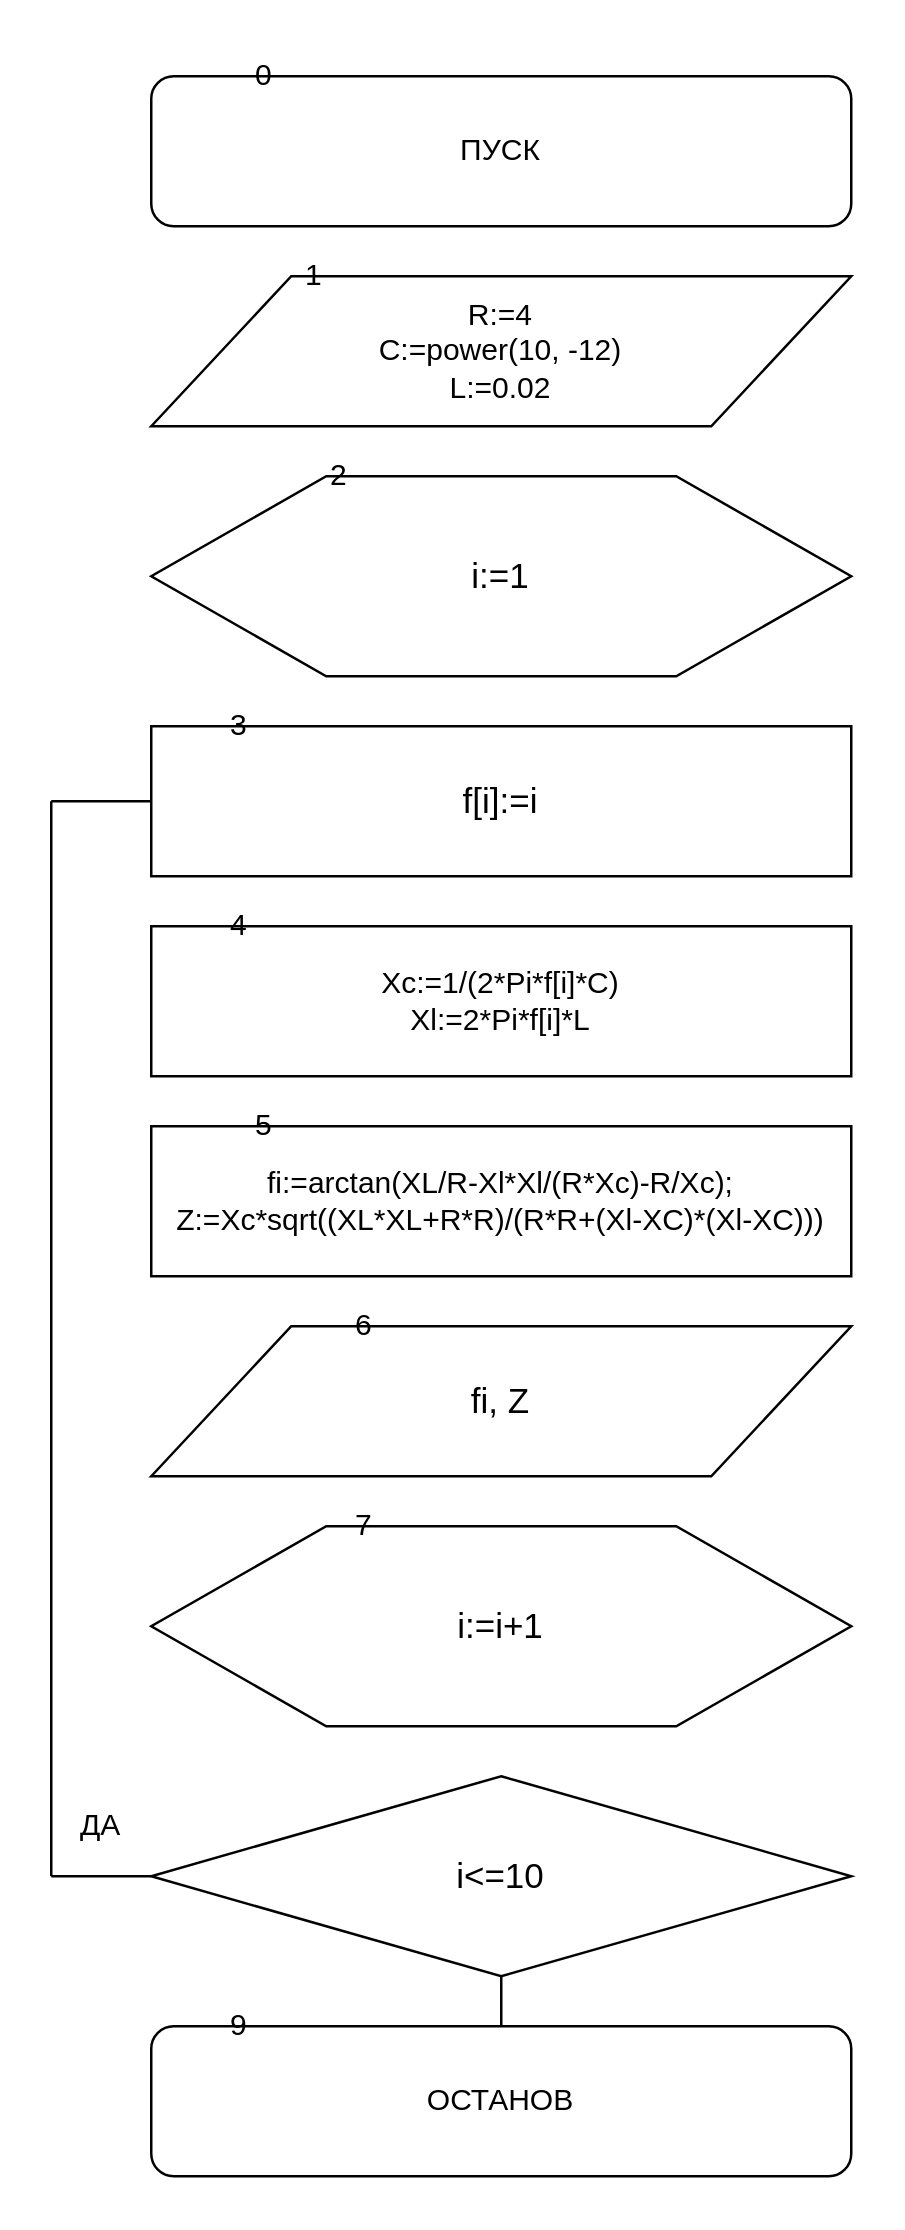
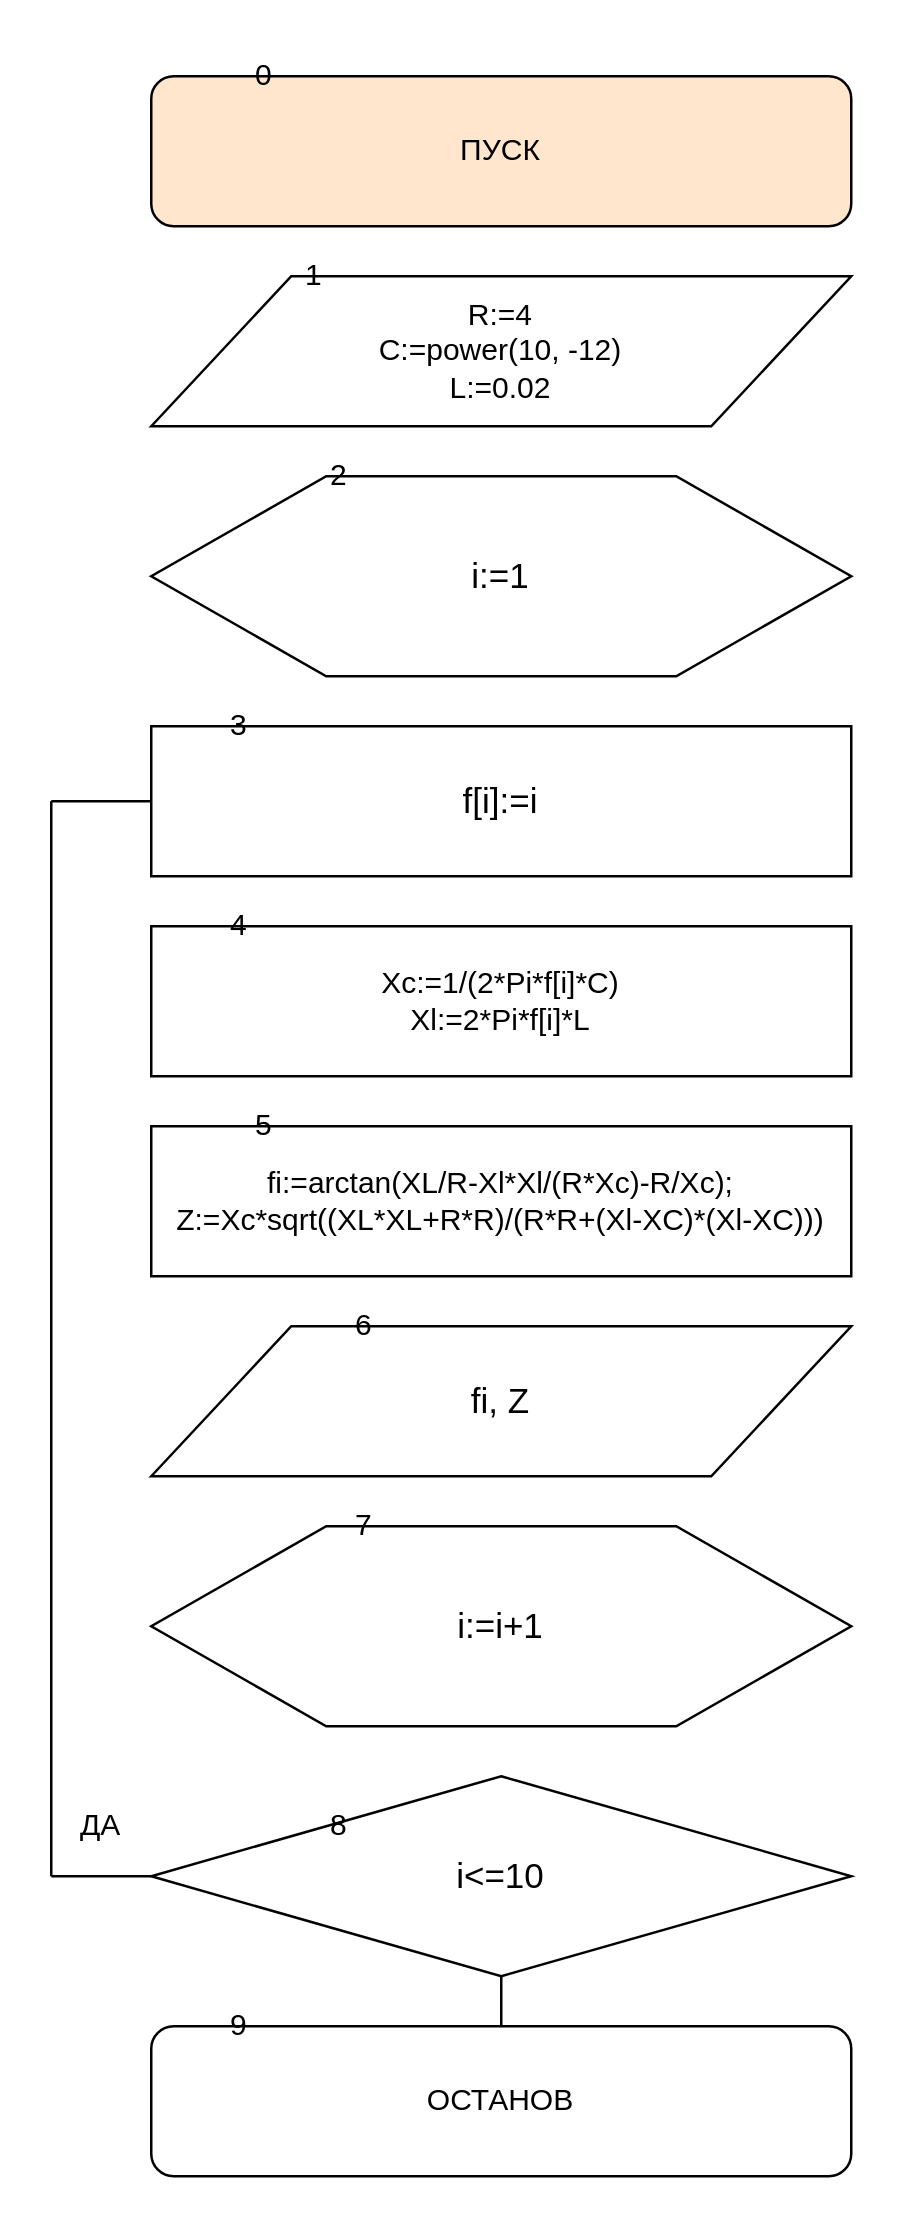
(501, 151) -> (501, 151)
none -> (351, 1826)
